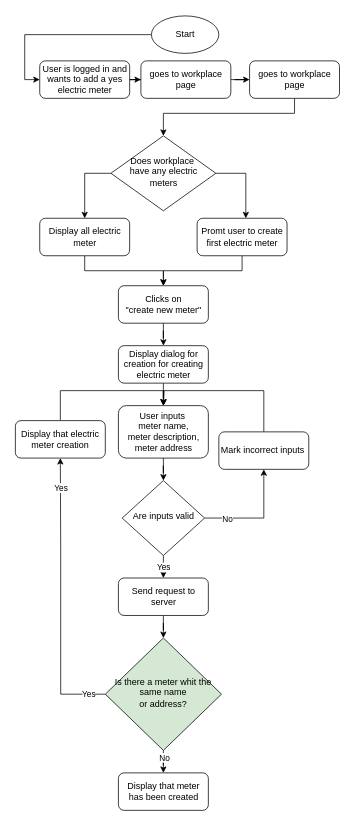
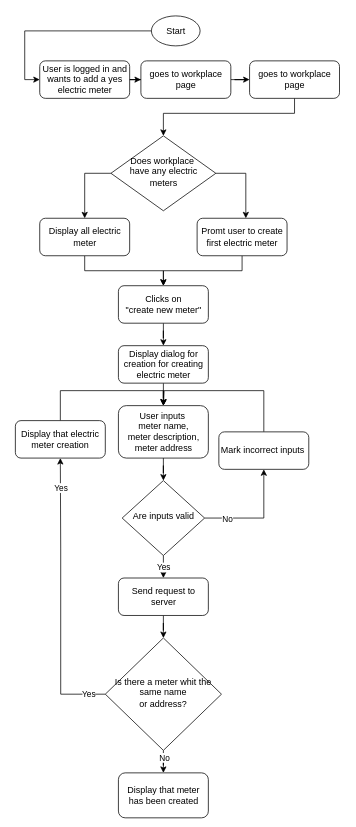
(185, 34) -> (176, 30)
(164, 694) -> (164, 694)
(164, 792) -> (164, 795)
